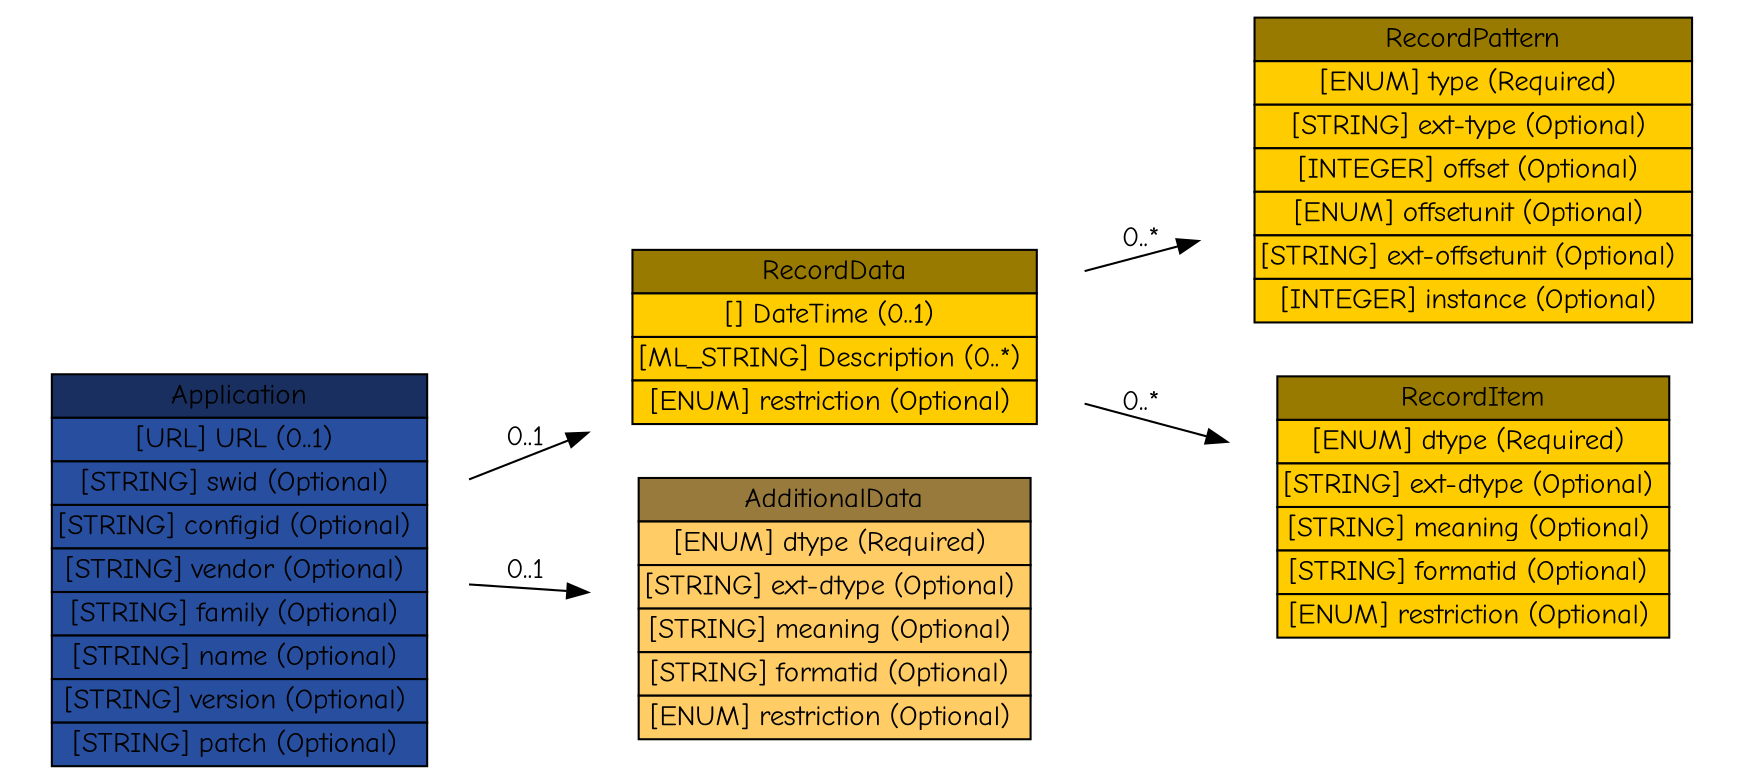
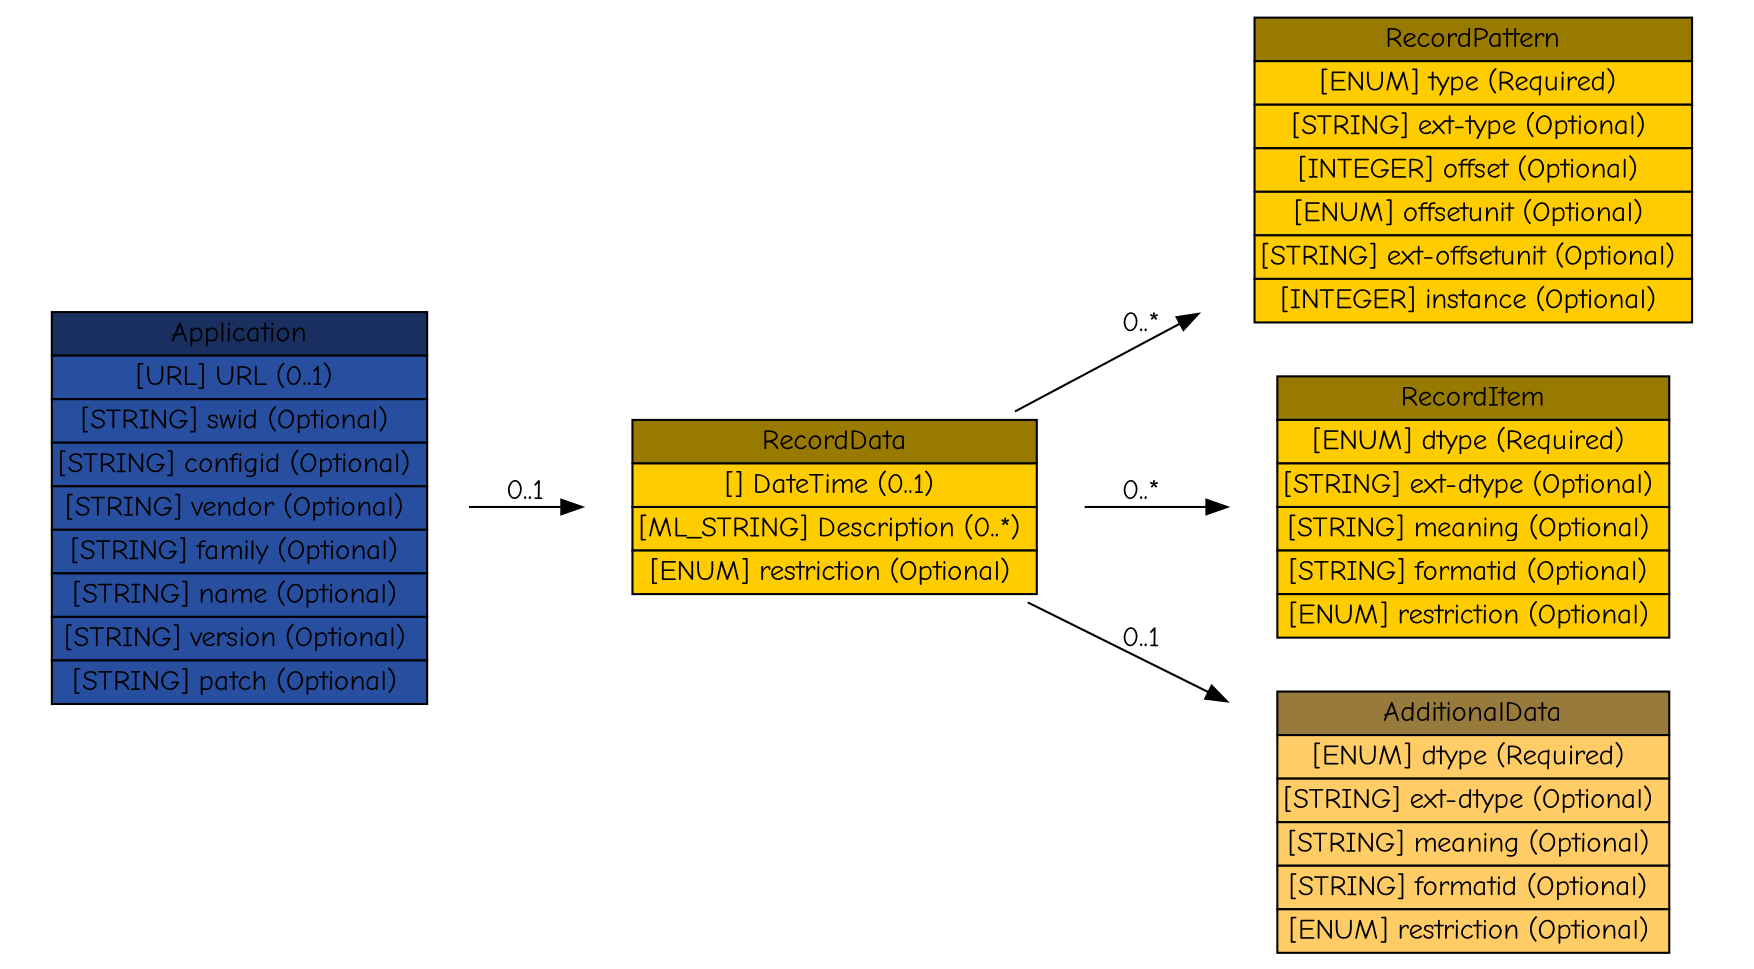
(518, 588) -> (1118, 647)
